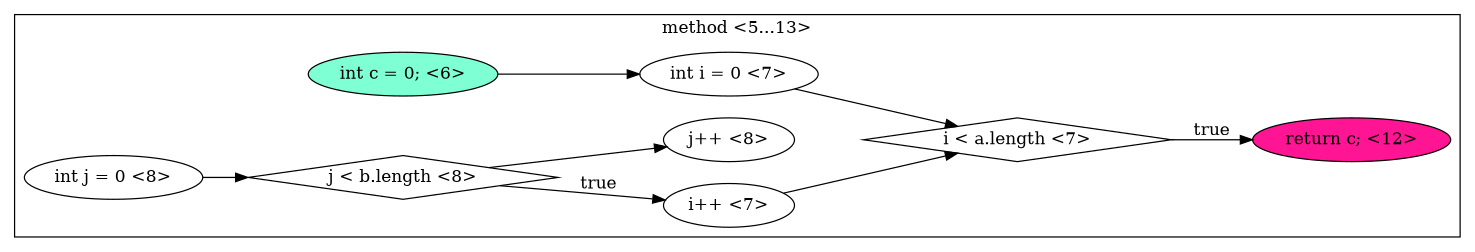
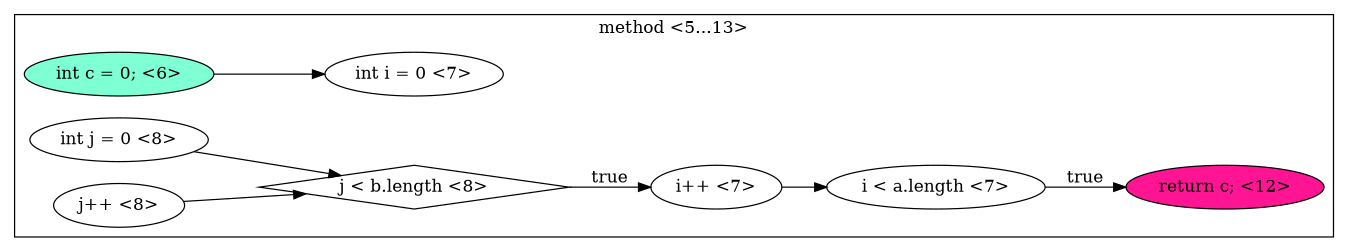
(870, 106) -> none
(1017, 140) -> (936, 187)
(572, 158) -> (238, 198)
